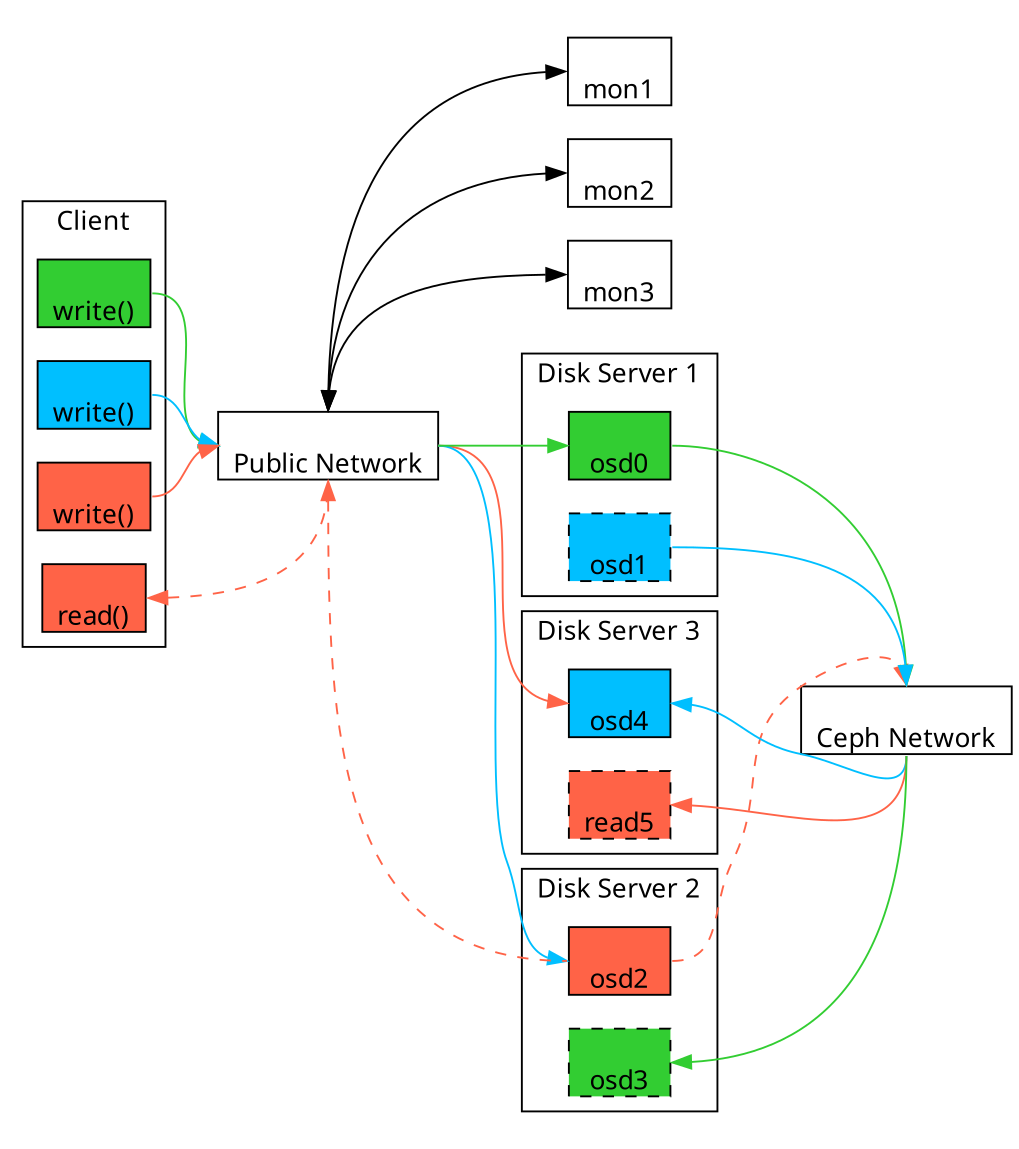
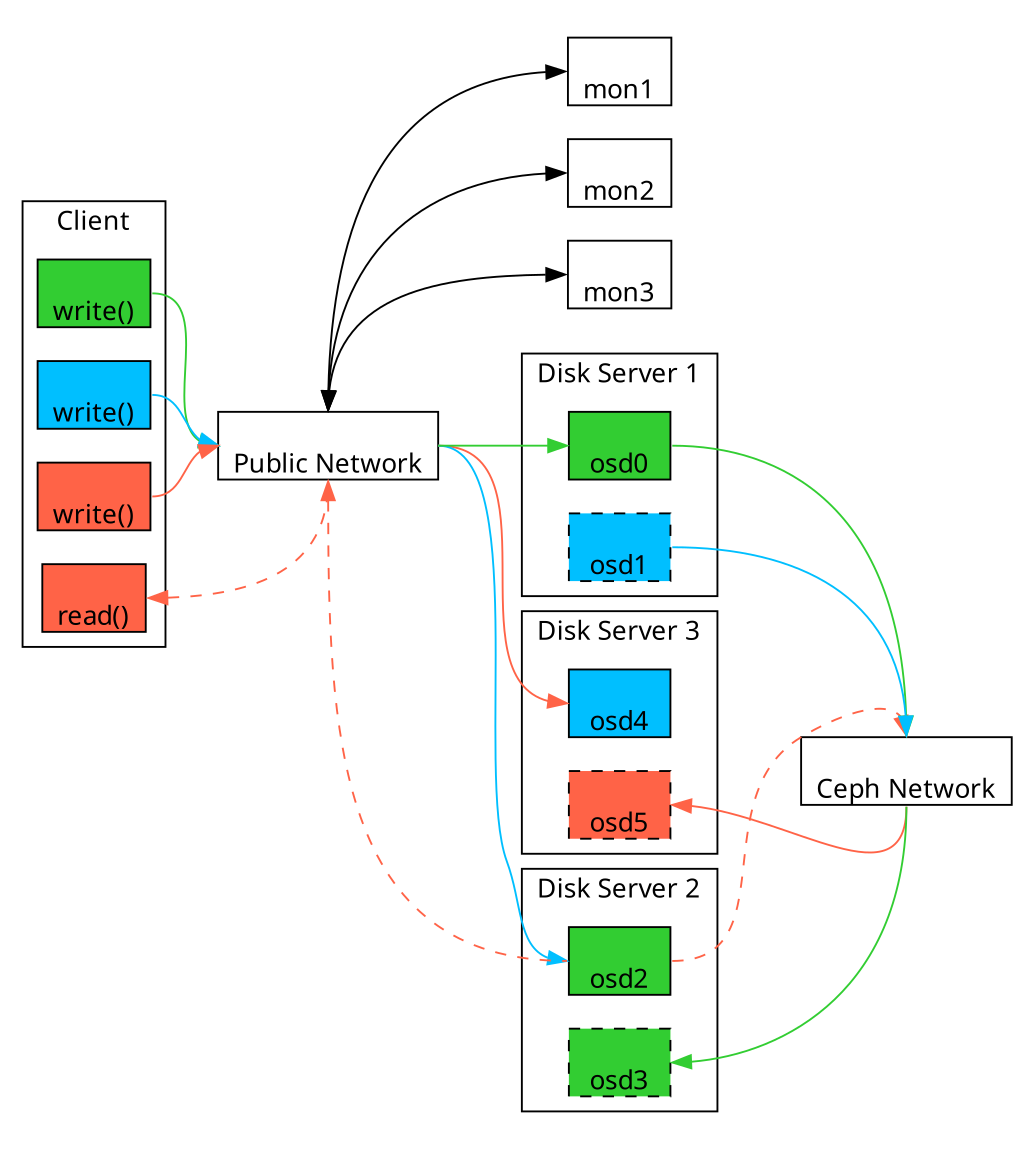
(802, 754) -> none
(620, 805) -> (620, 805)
(620, 961) -> (620, 961)
